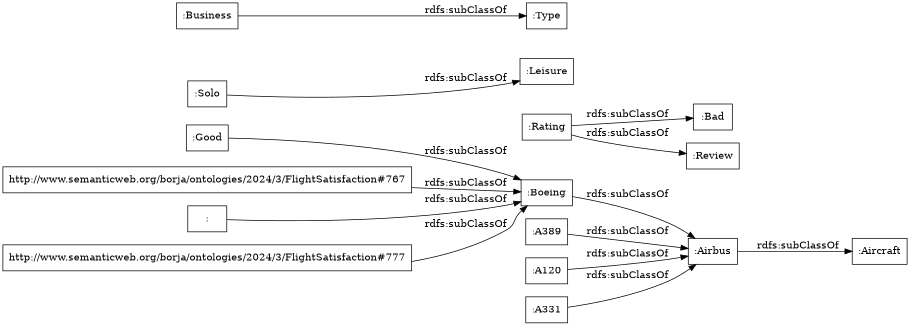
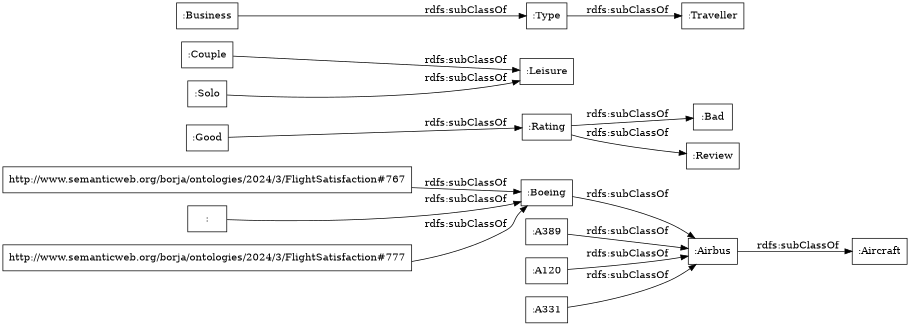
none -> (713, 16)
none -> (207, 55)
(373, 148) -> (372, 133)
